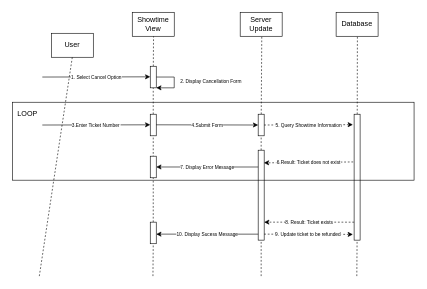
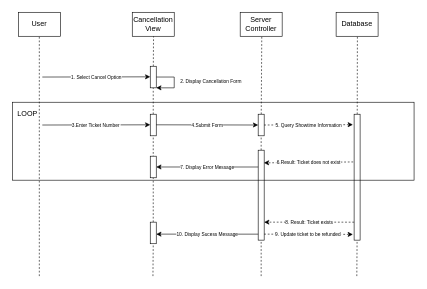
(153, 24) -> (153, 24)
(261, 24) -> (261, 24)
(72, 45) -> (39, 24)
